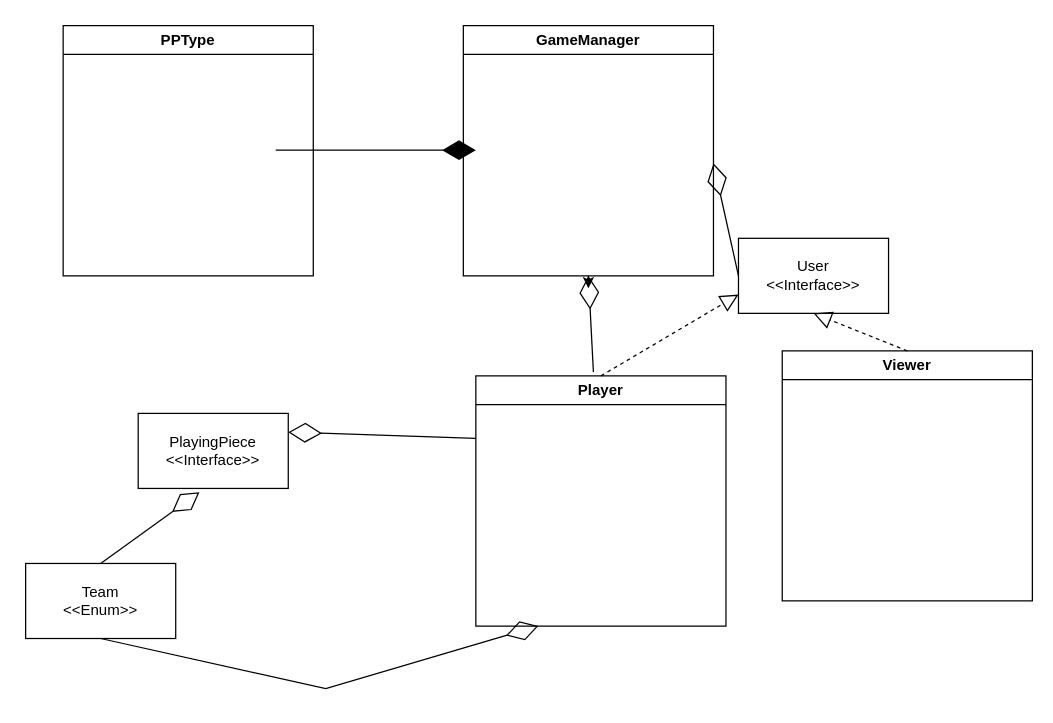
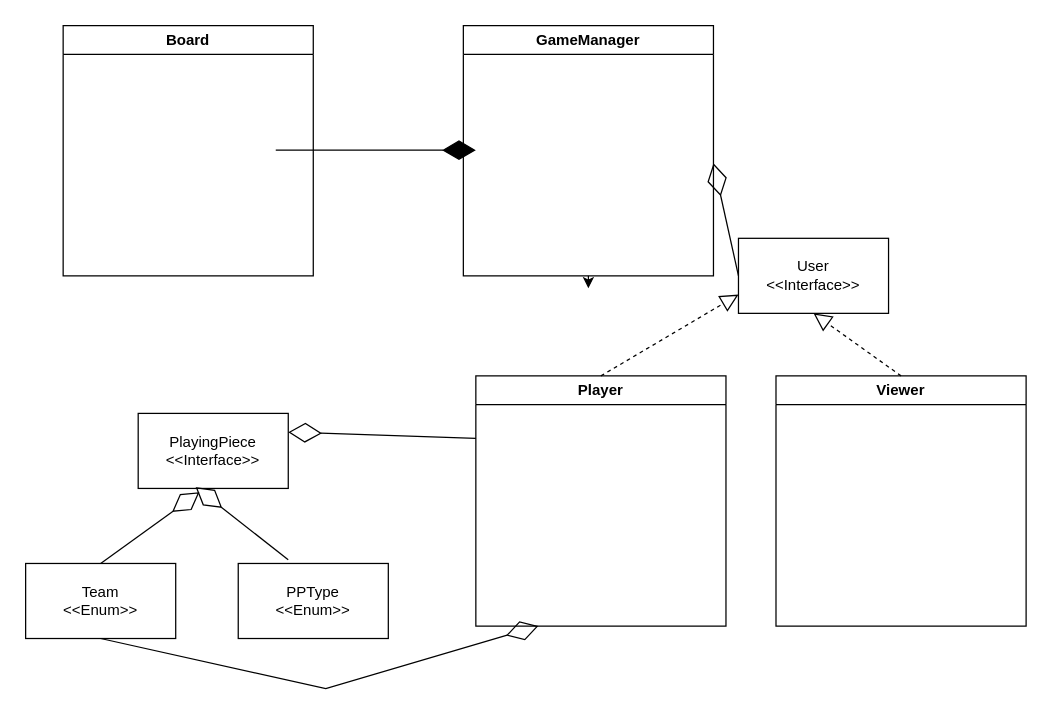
(188, 41) -> (188, 41)
(591, 340) -> none
(907, 476) -> (901, 501)
none -> (255, 533)
none -> (313, 601)
